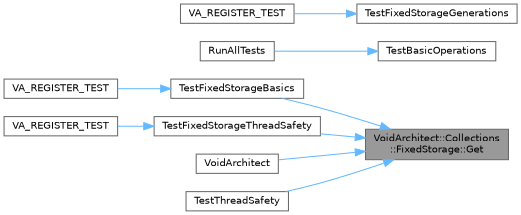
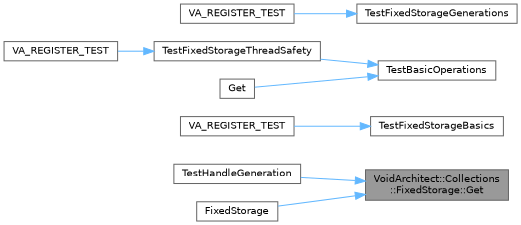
(237, 51) -> (237, 89)
(332, 111) -> none
(338, 135) -> (344, 62)
(237, 164) -> (237, 174)
(237, 201) -> (237, 211)
